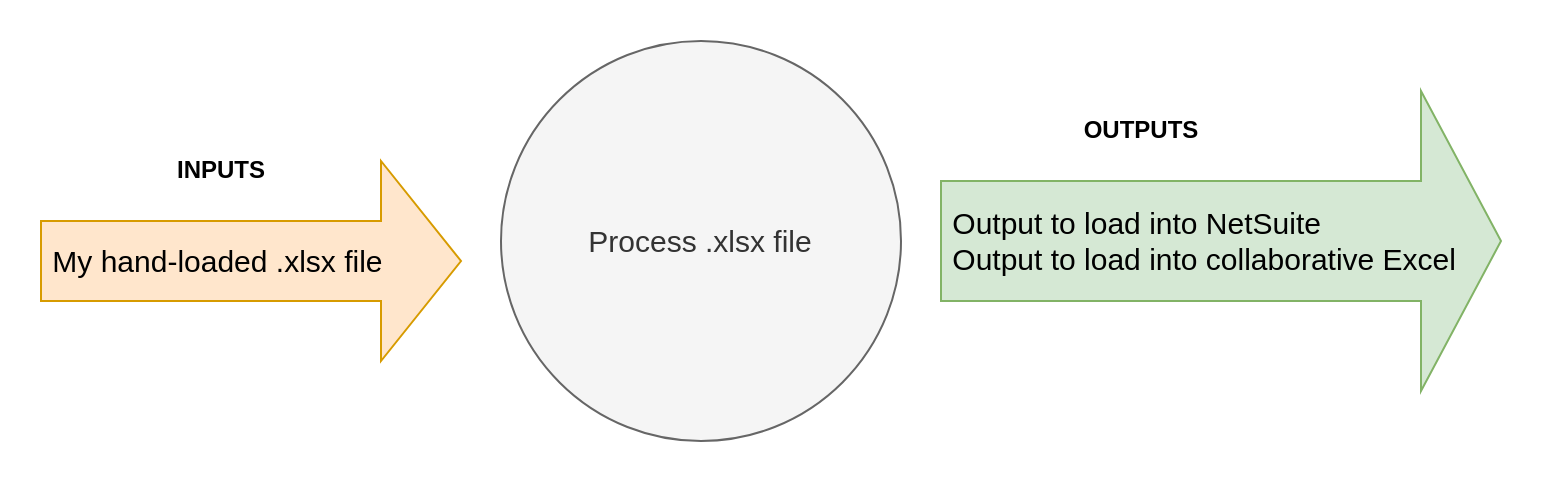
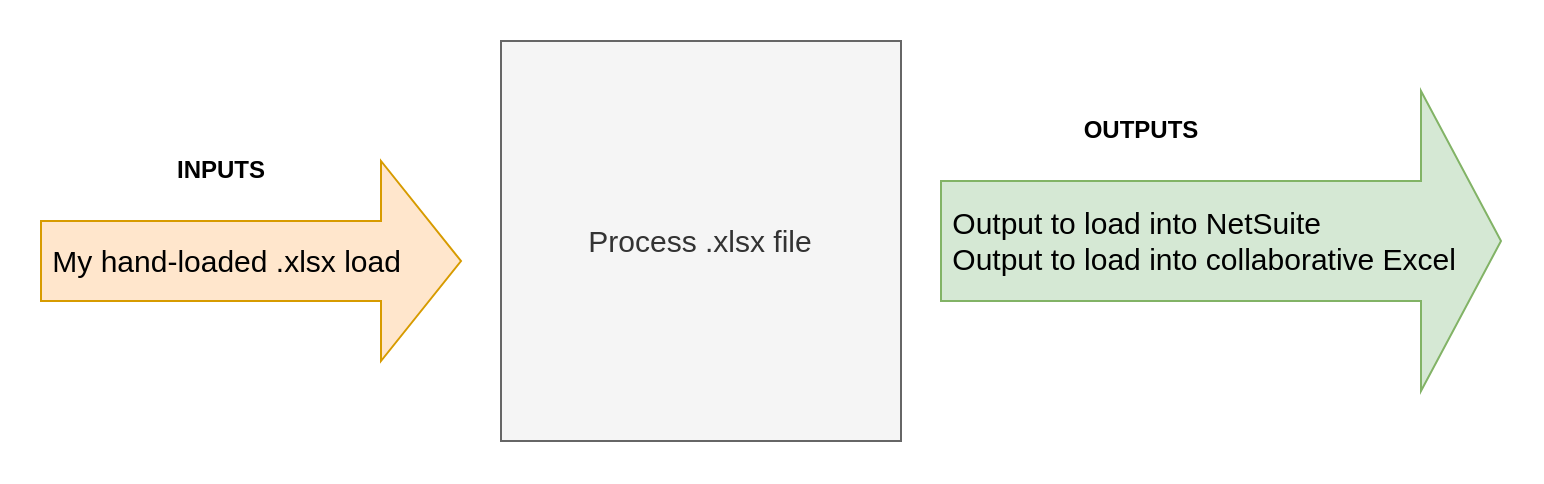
(701, 241) -> (701, 241)
(188, 261) -> (191, 261)
